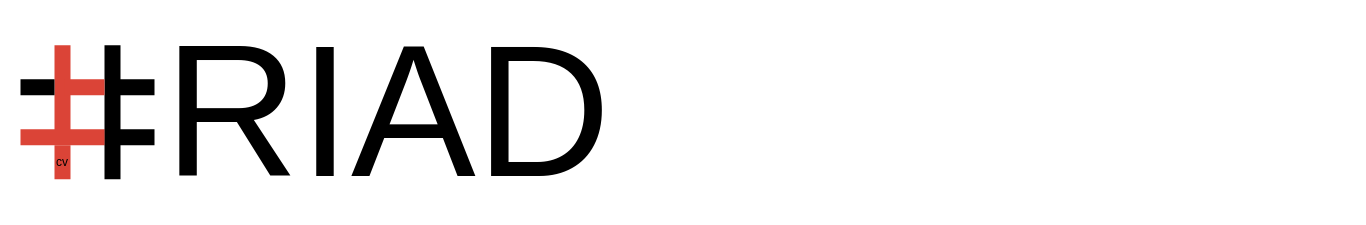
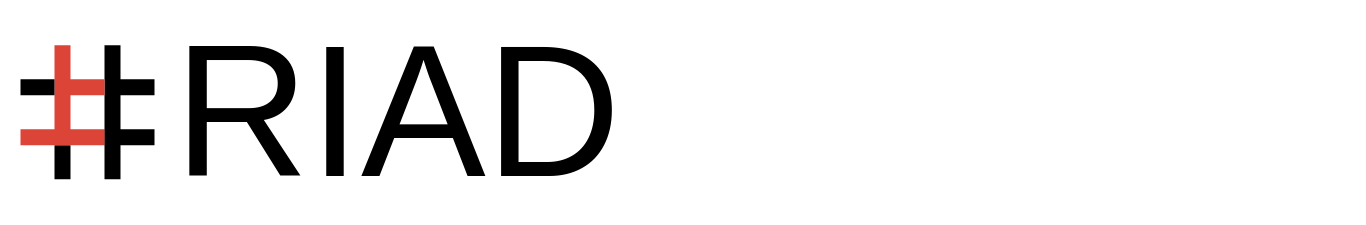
(750, 112) -> (760, 112)
(63, 162) -> (63, 162)
